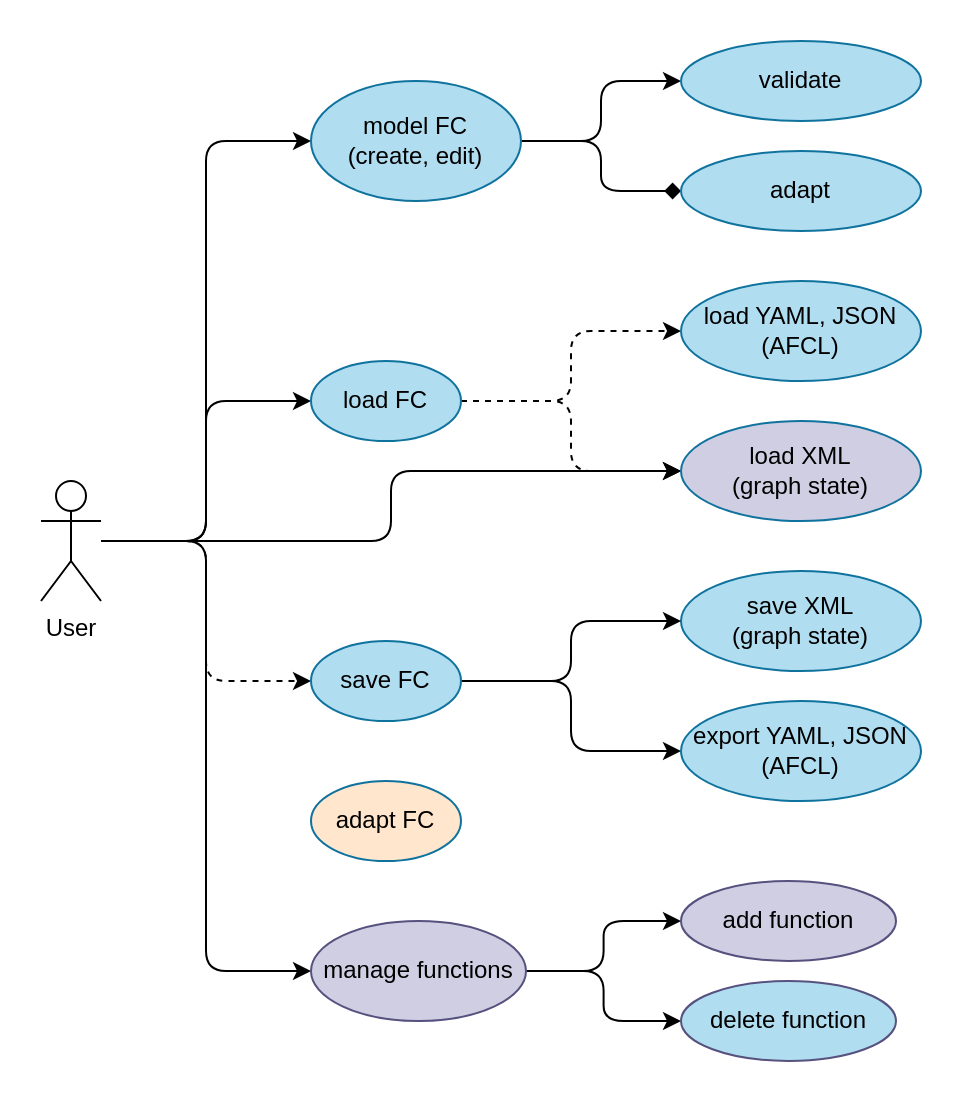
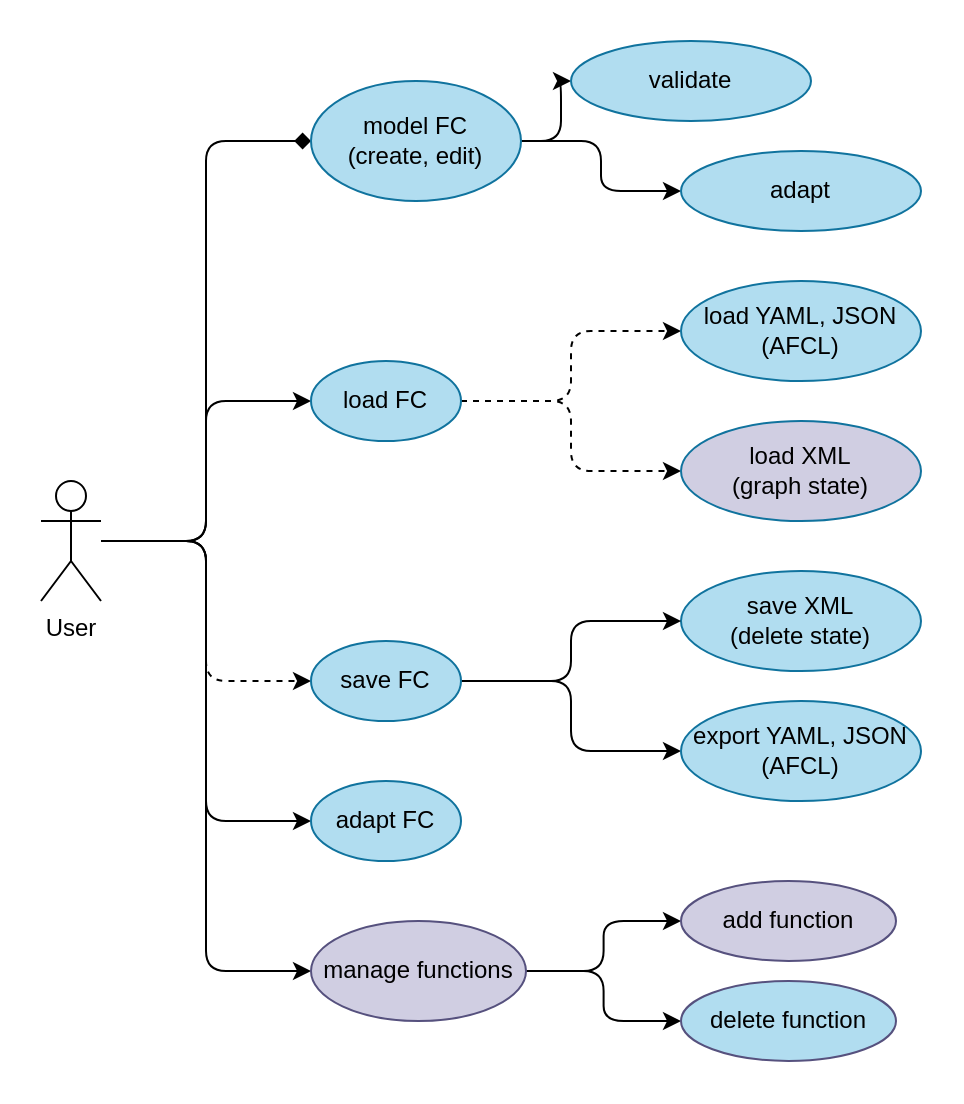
(801, 81) -> (691, 81)
(295, 141) -> (294, 141)
(664, 191) -> (665, 191)
(391, 509) -> (255, 821)
(801, 621) -> (801, 621)
(386, 821) -> (386, 821)
